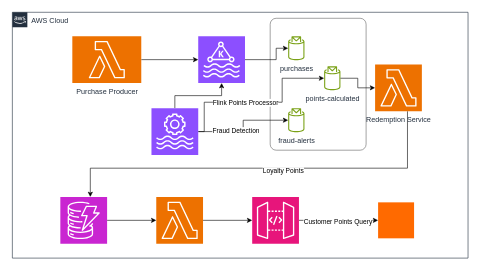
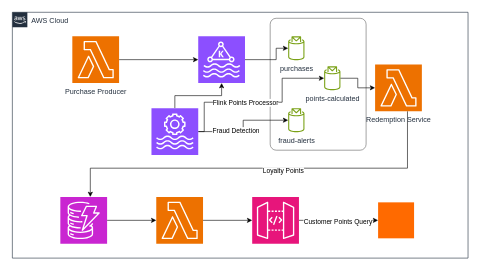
(107, 60) -> (96, 60)
